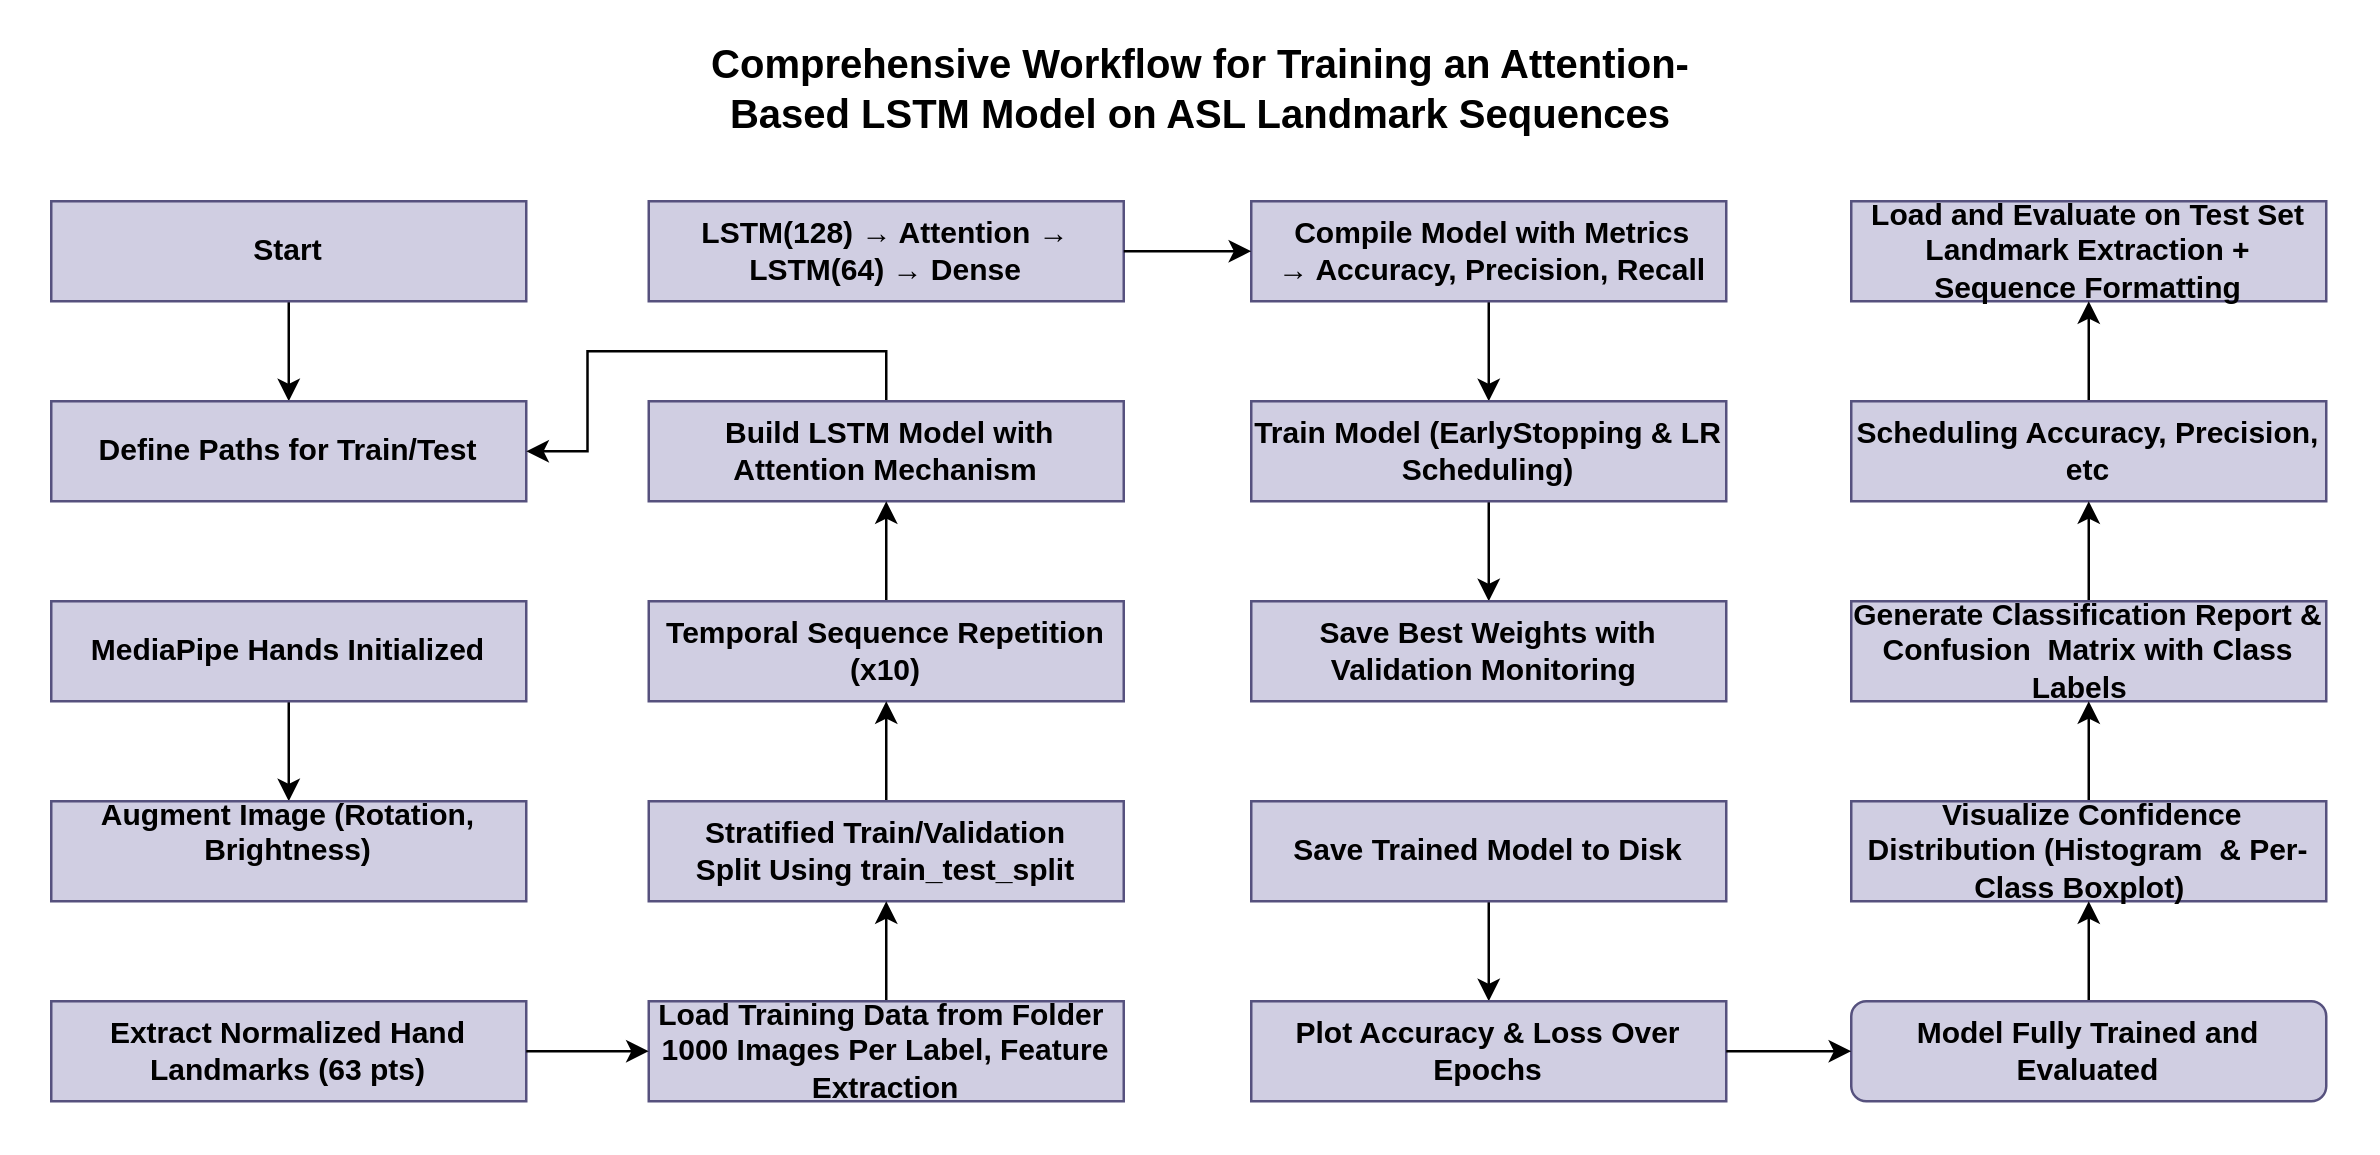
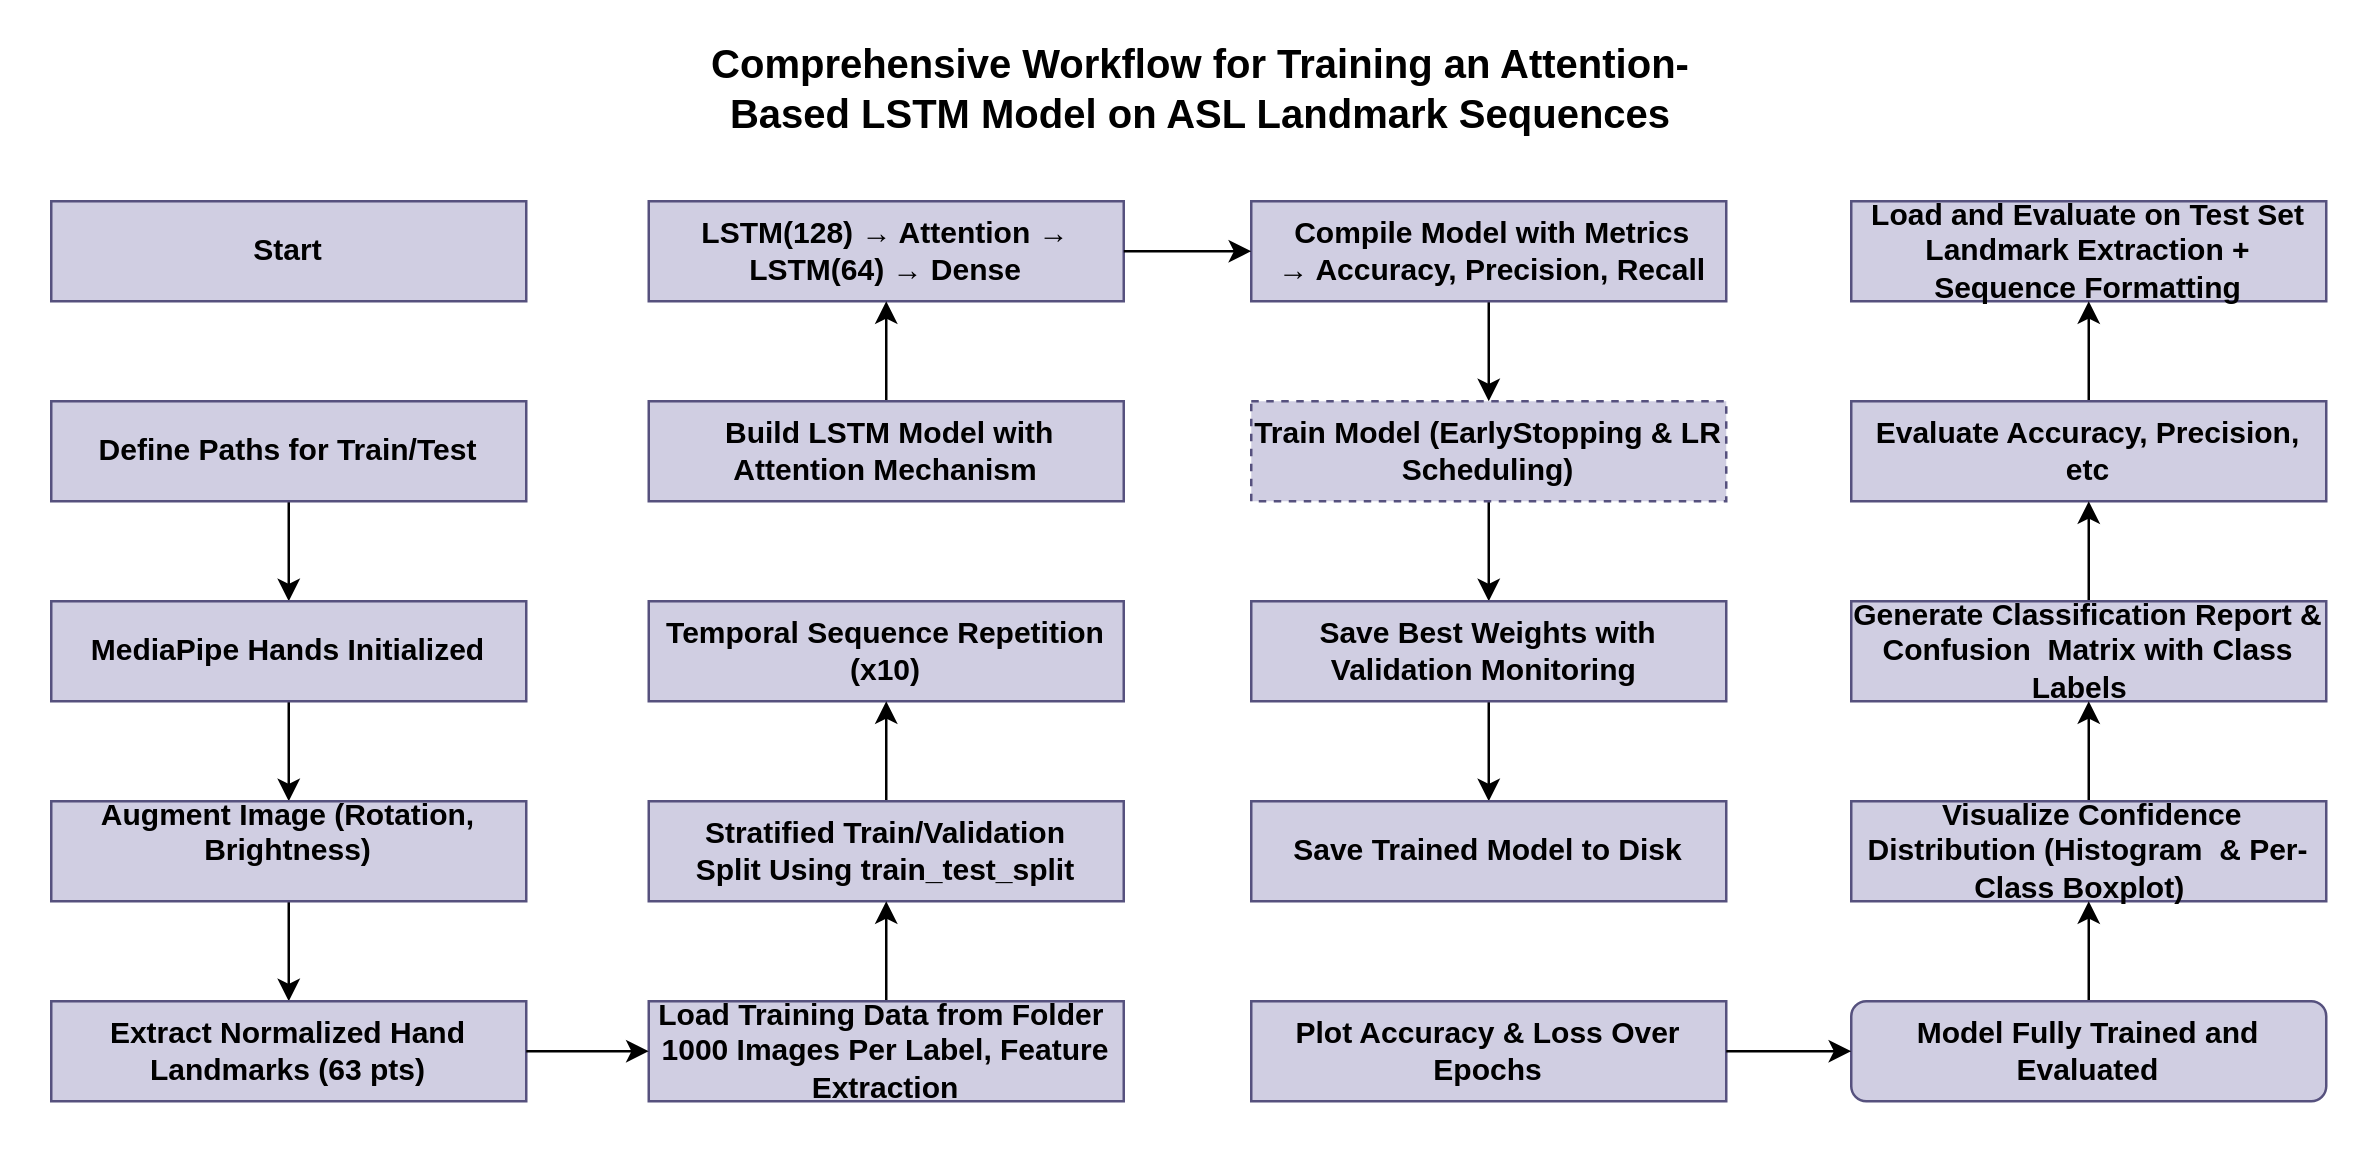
(289, 343) -> none
(666, 351) -> (886, 336)
(1489, 451) -> (1489, 451)
(2089, 451) -> (2089, 451)
none -> (289, 543)
(886, 559) -> none
none -> (1489, 743)
none -> (289, 943)
(1489, 943) -> none
